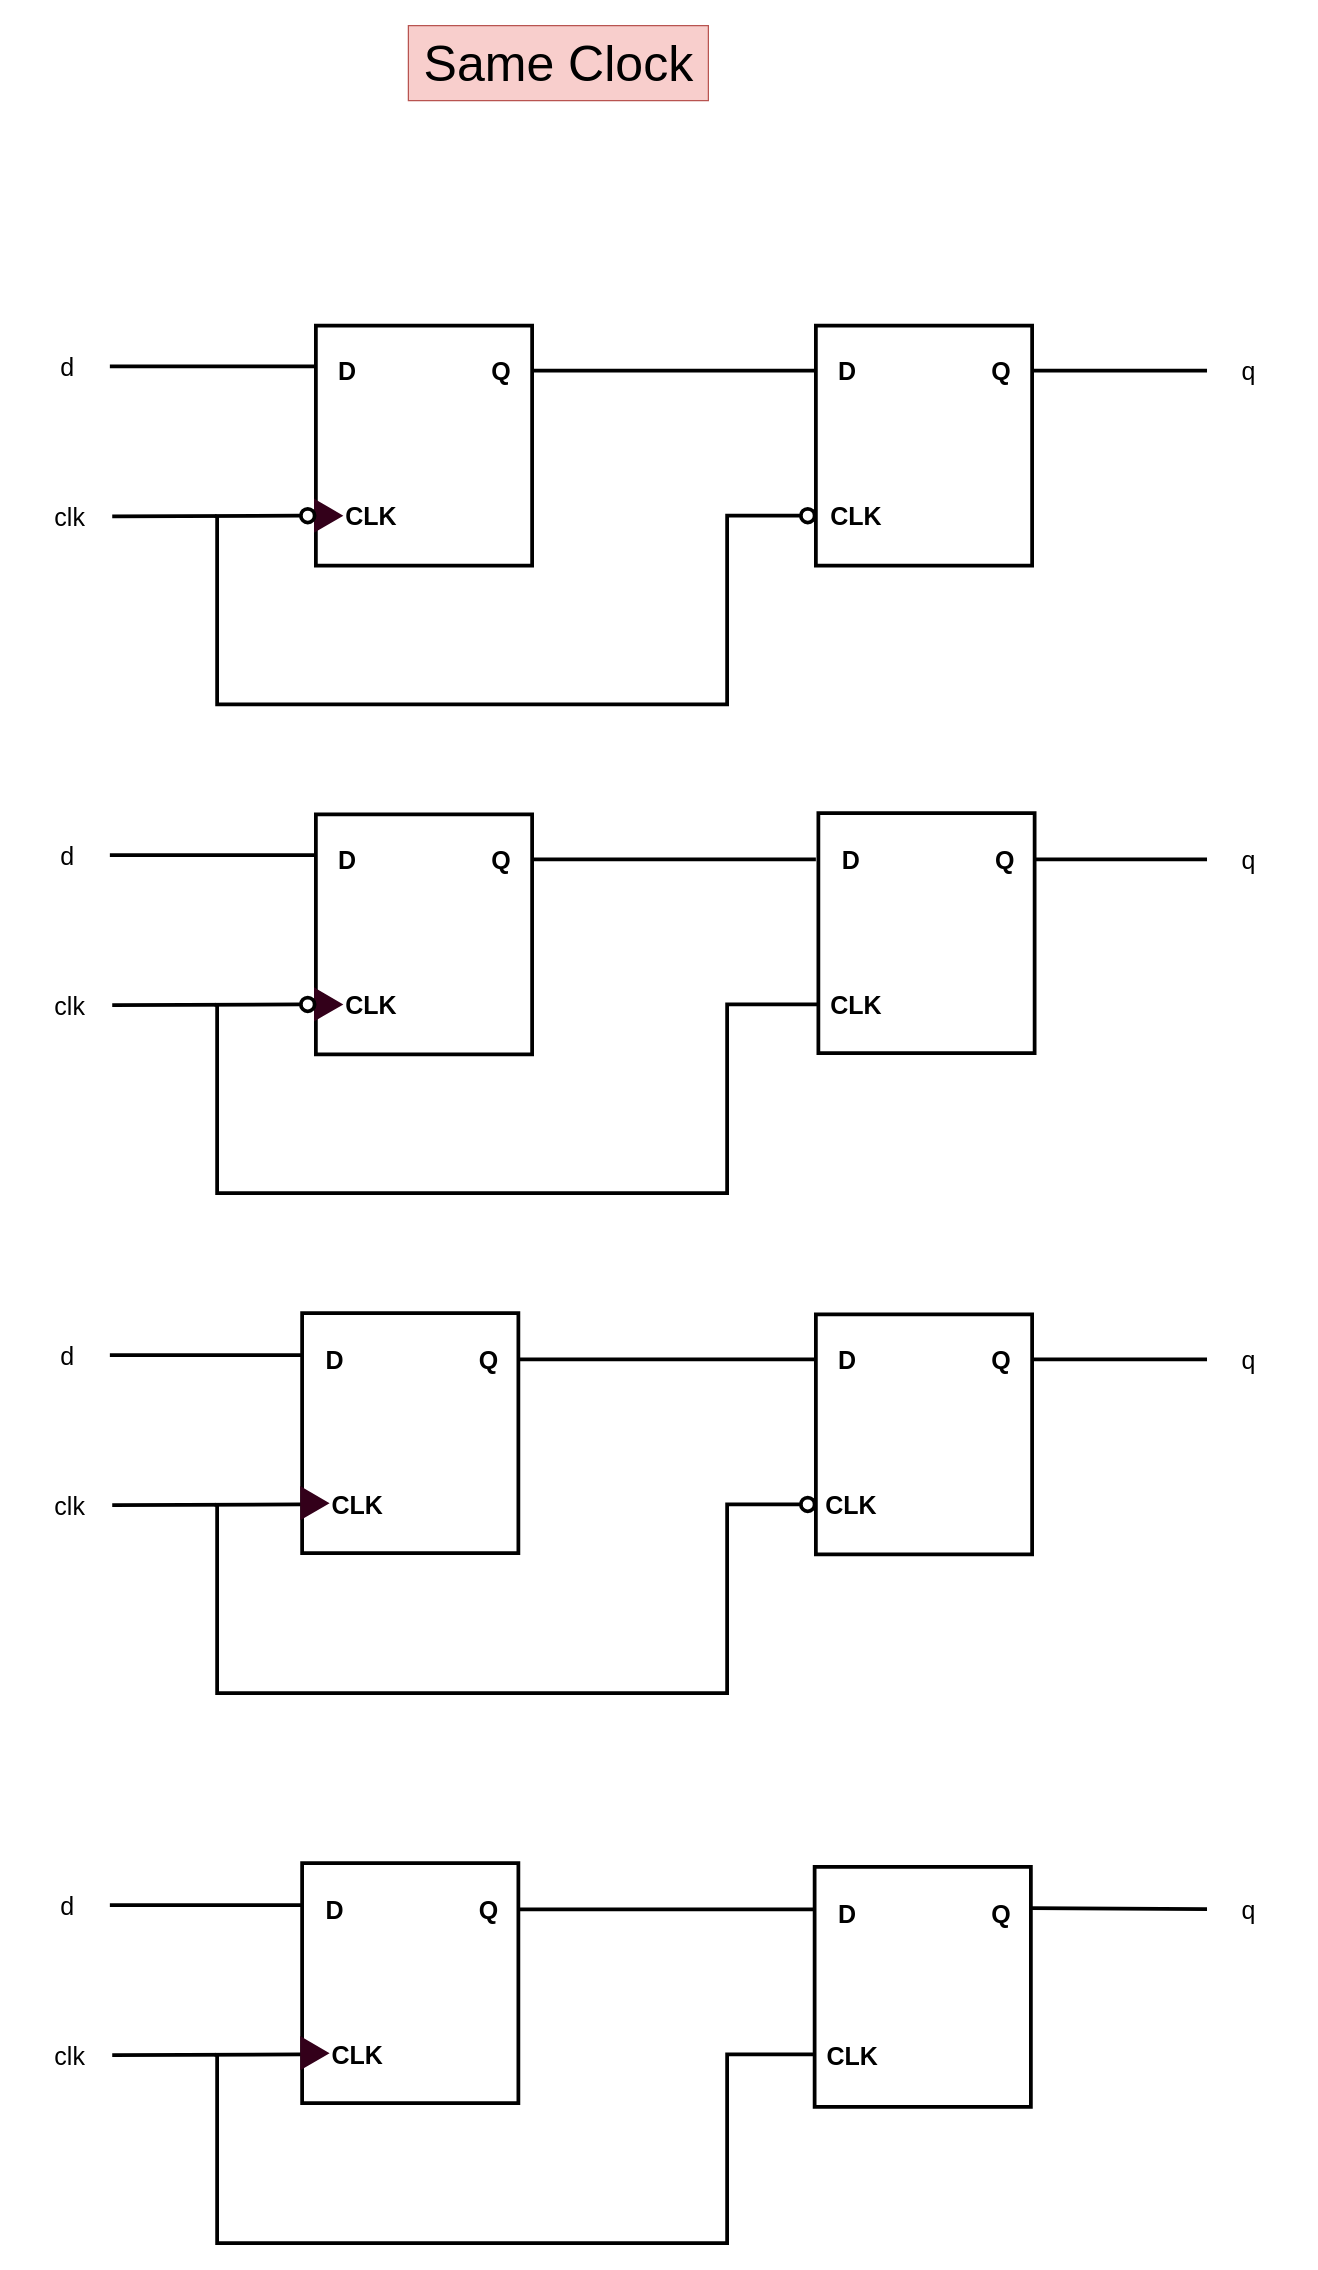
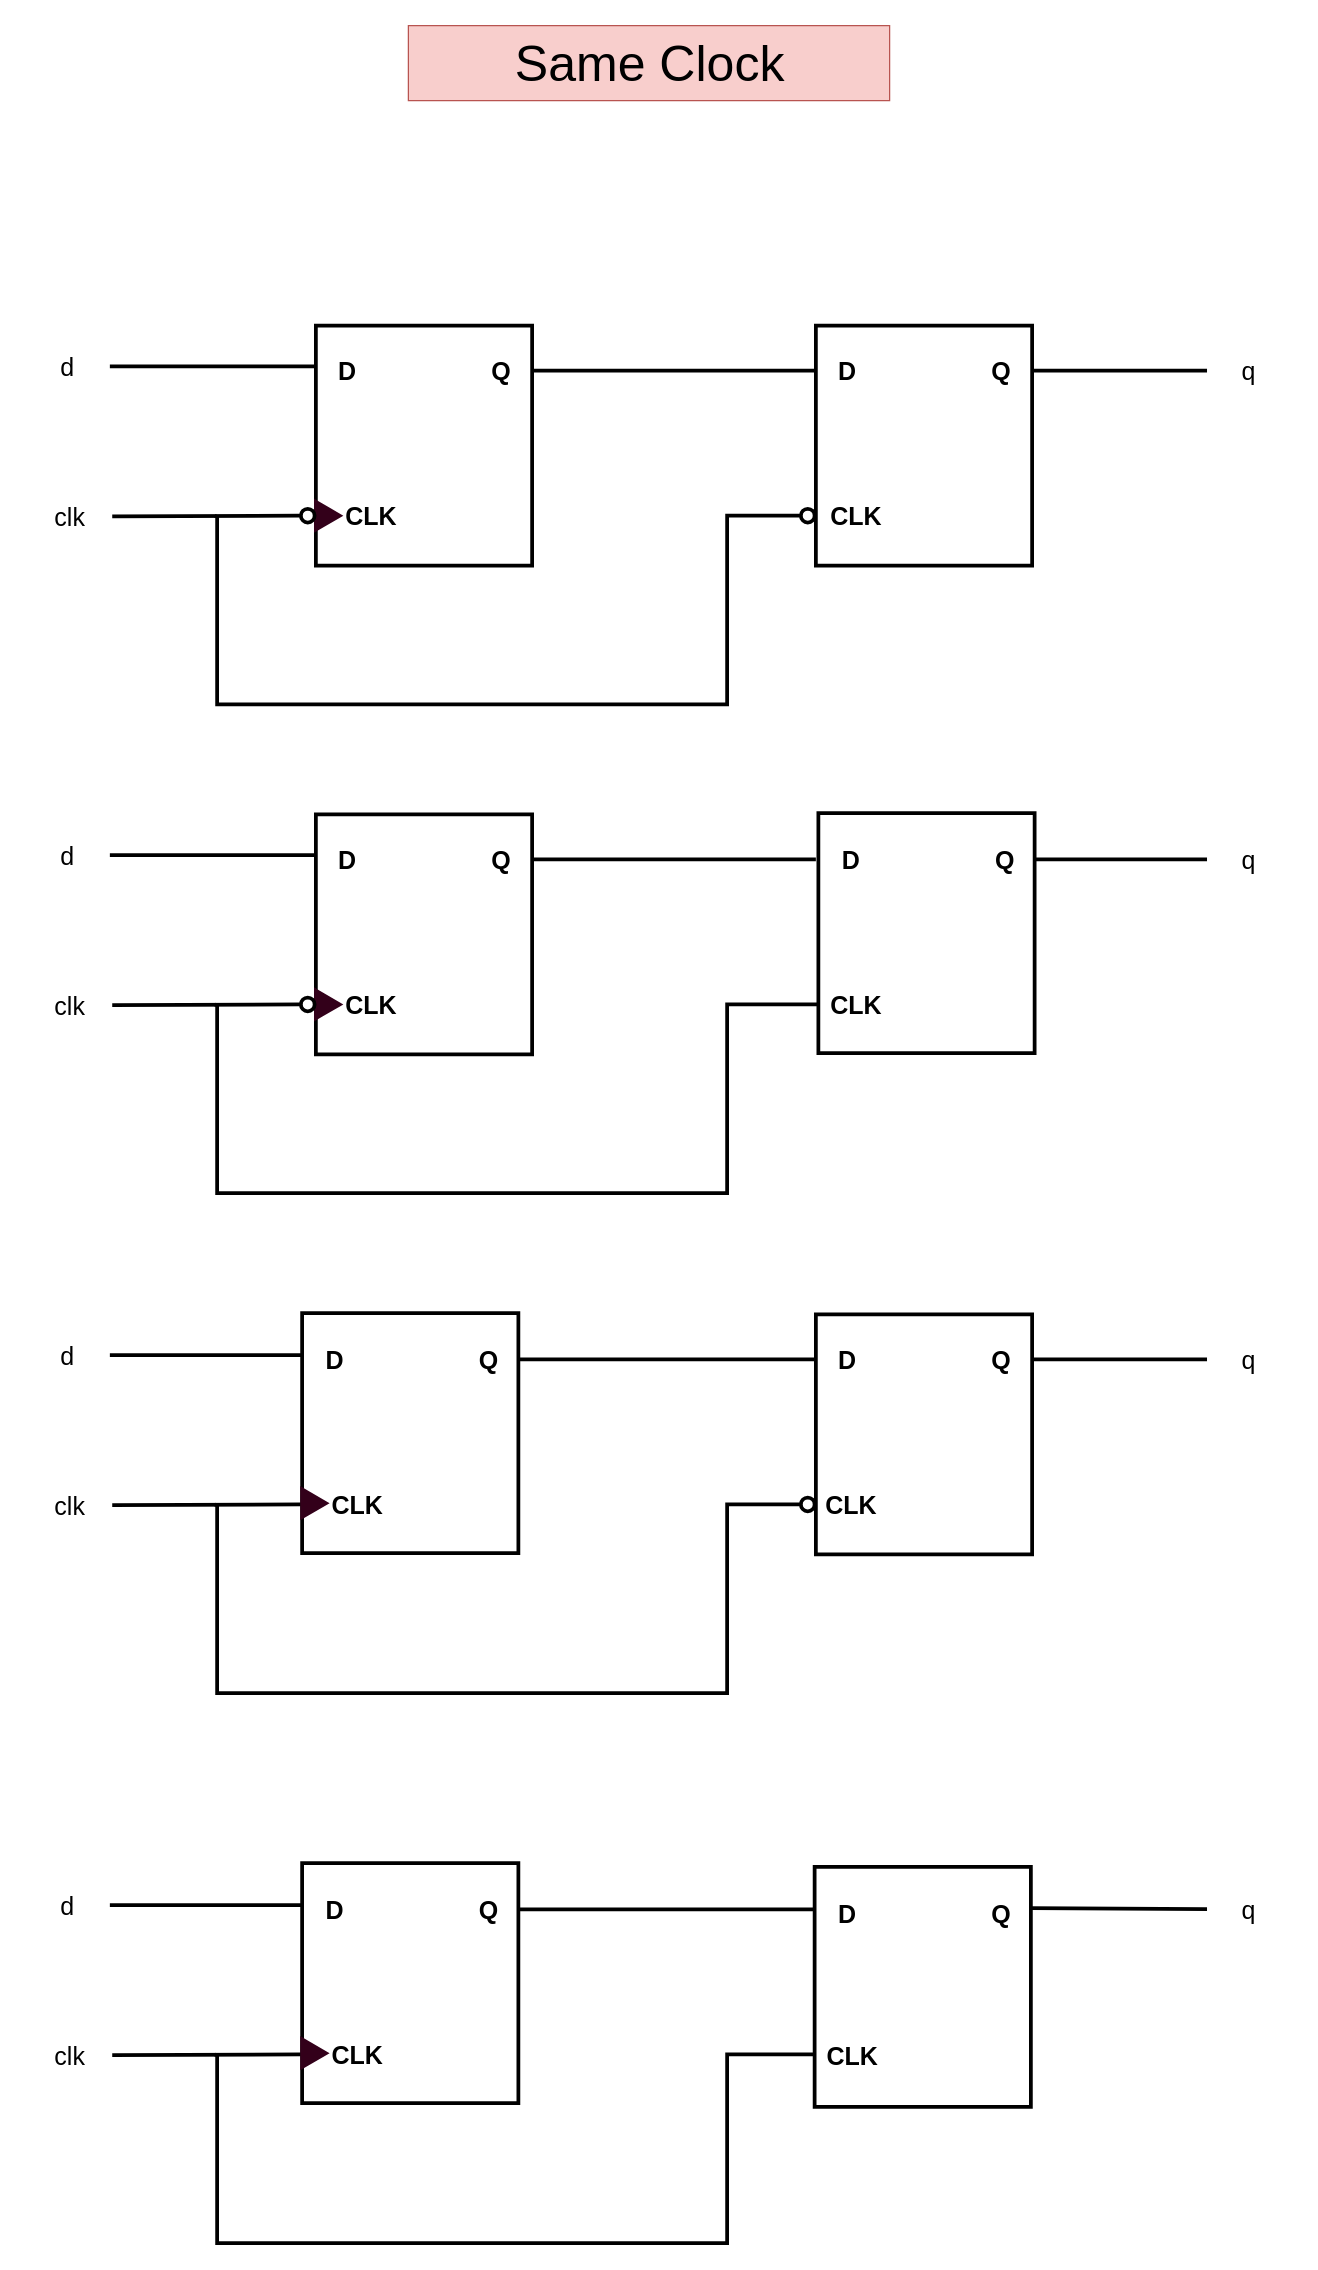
(558, 63) -> (649, 63)
